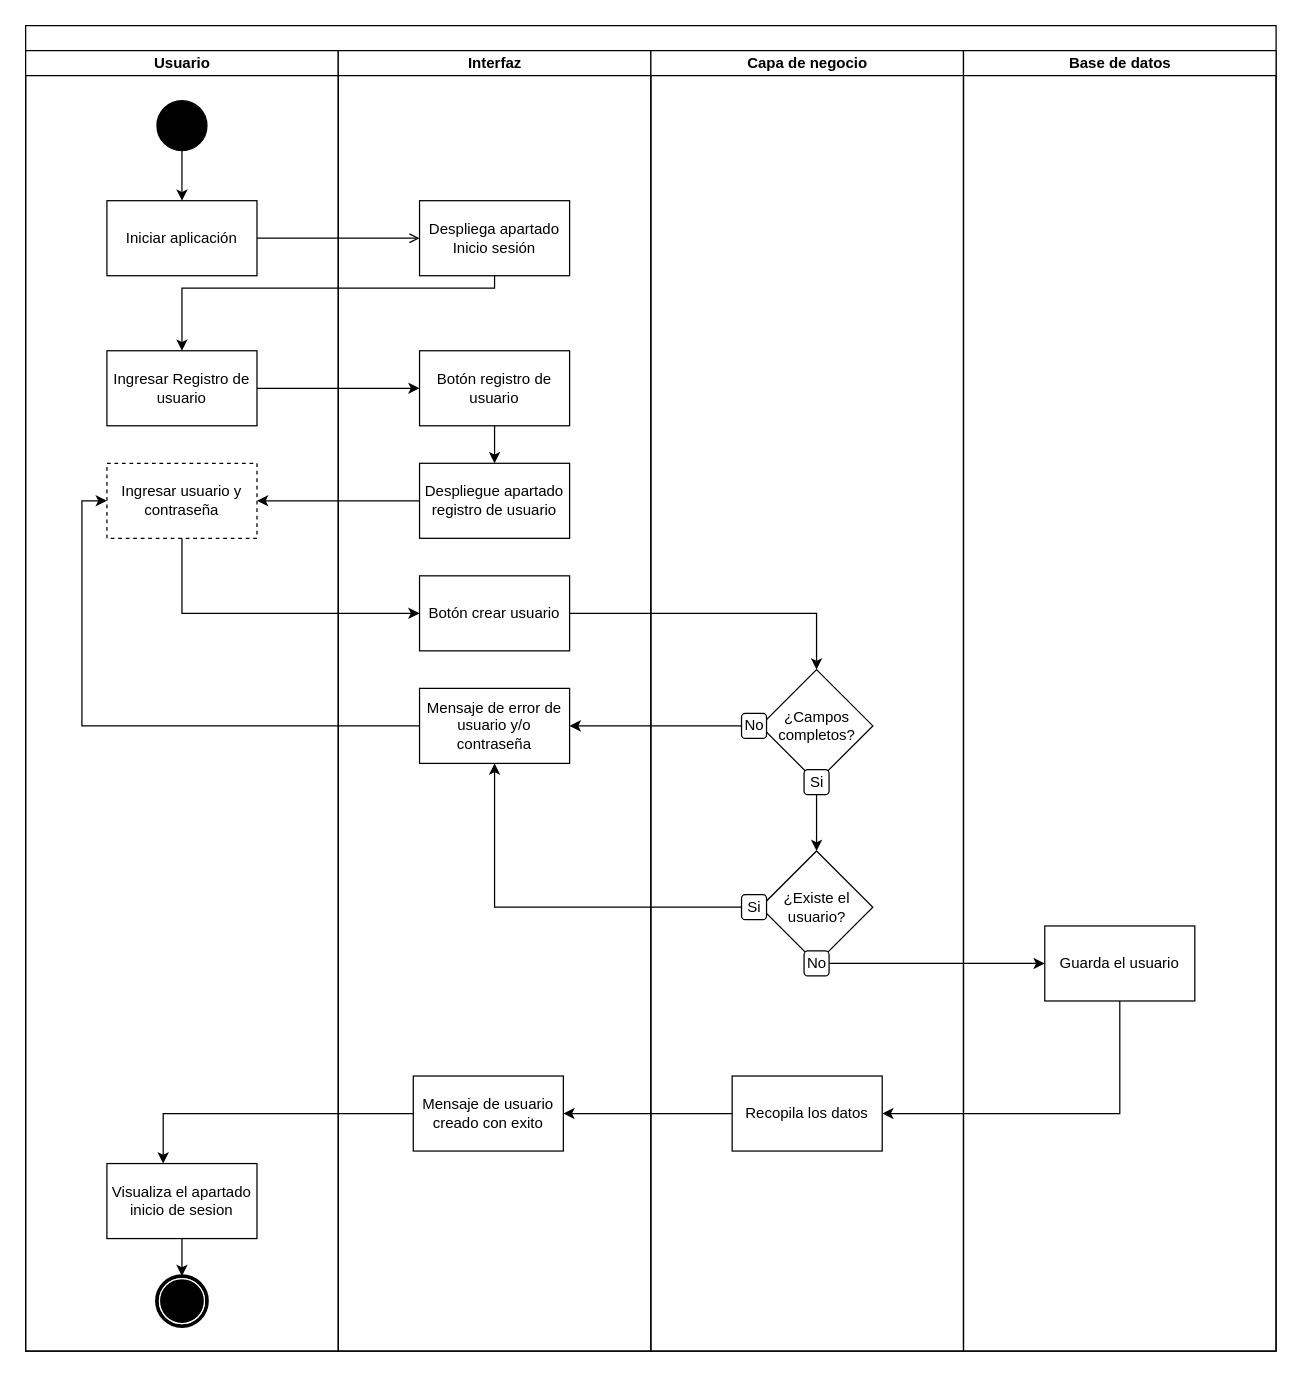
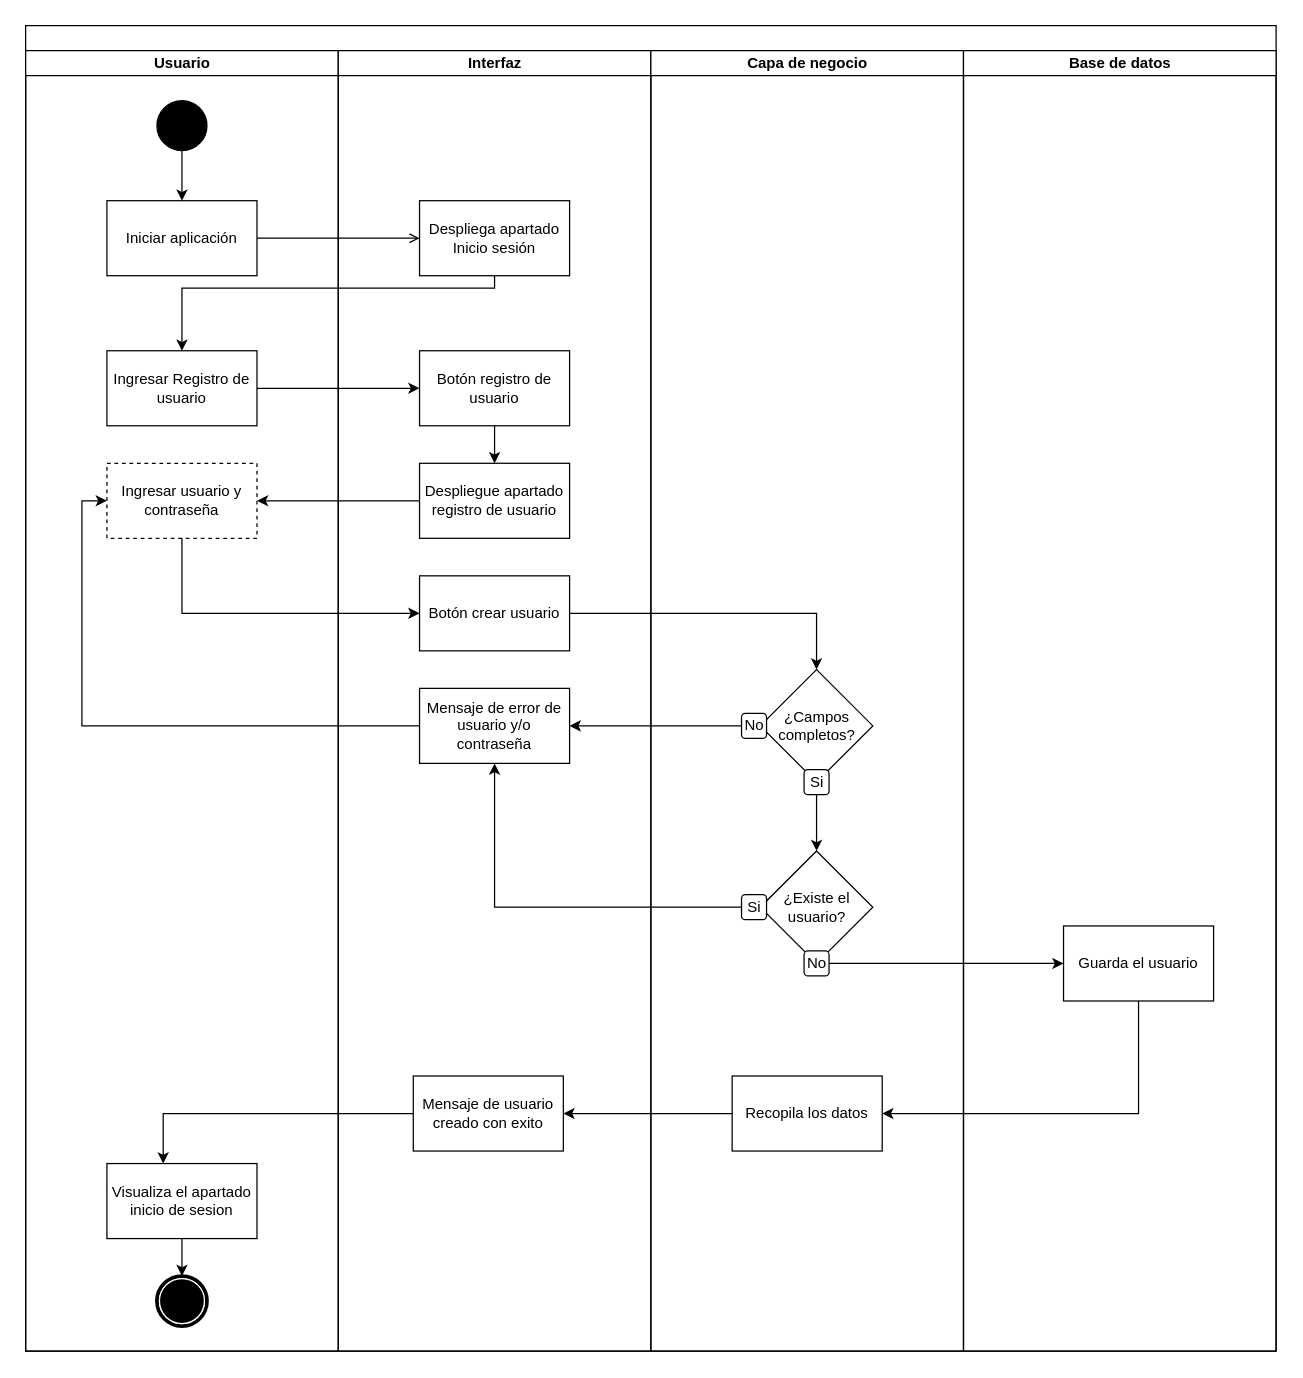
(1119, 963) -> (1138, 963)
